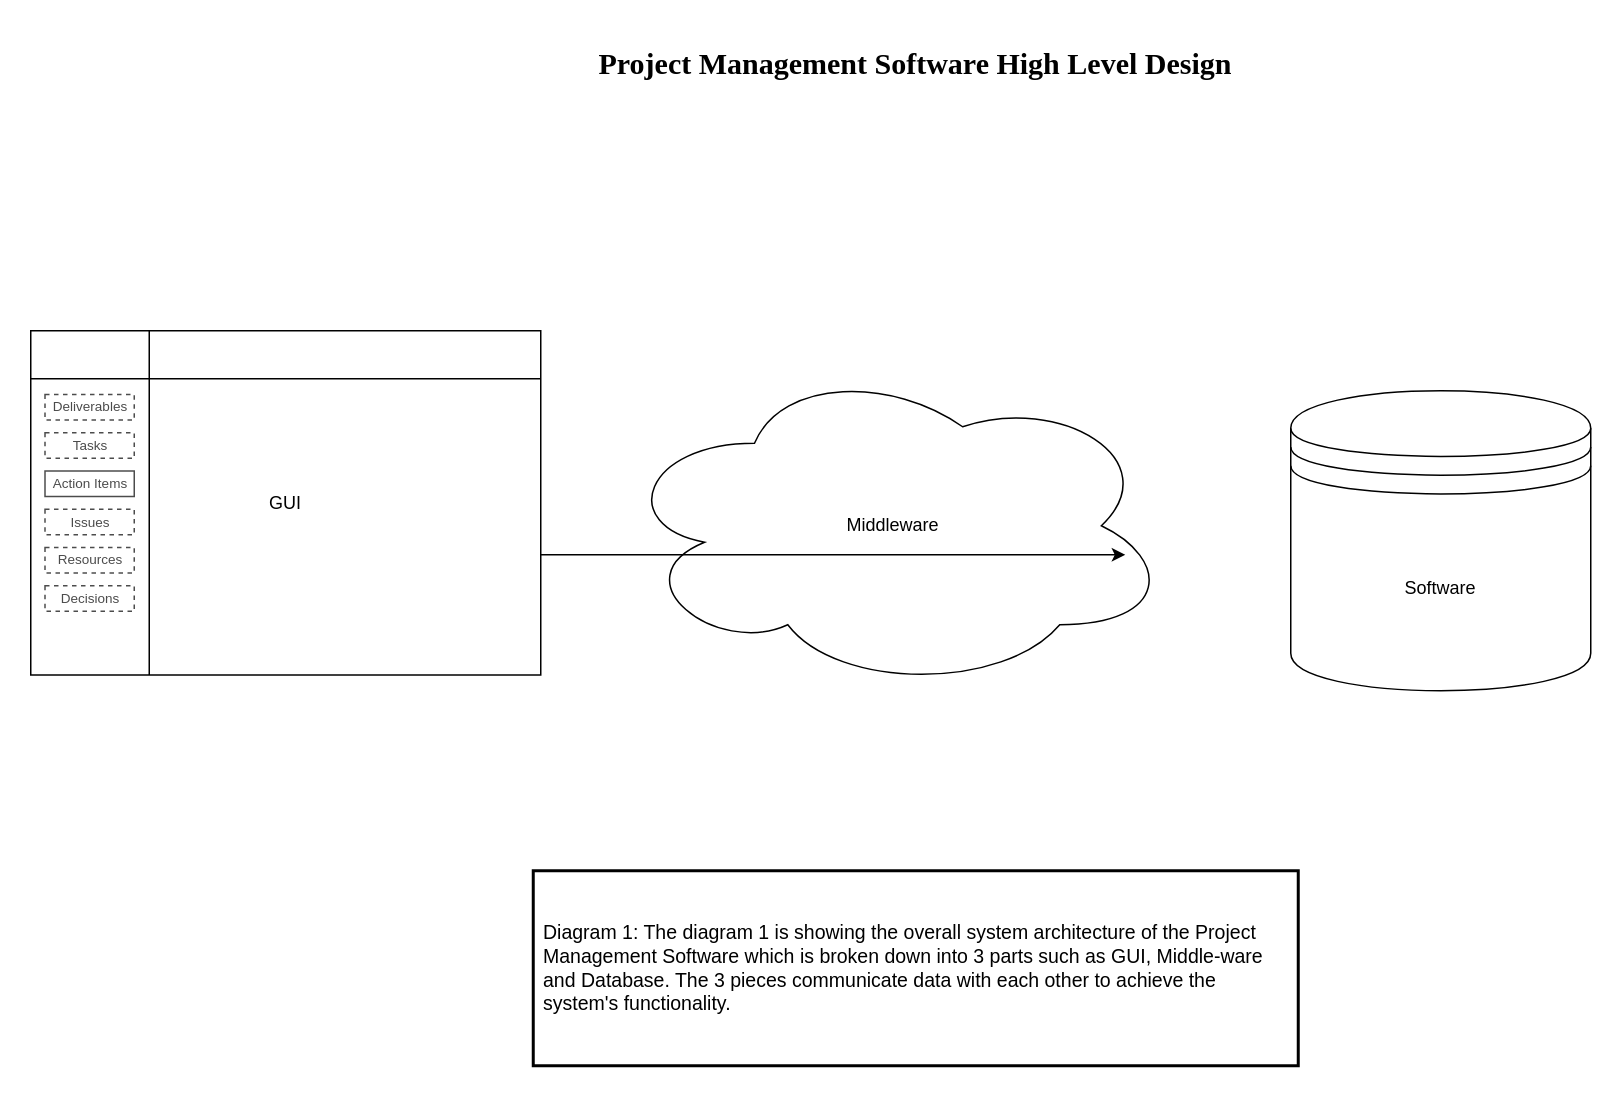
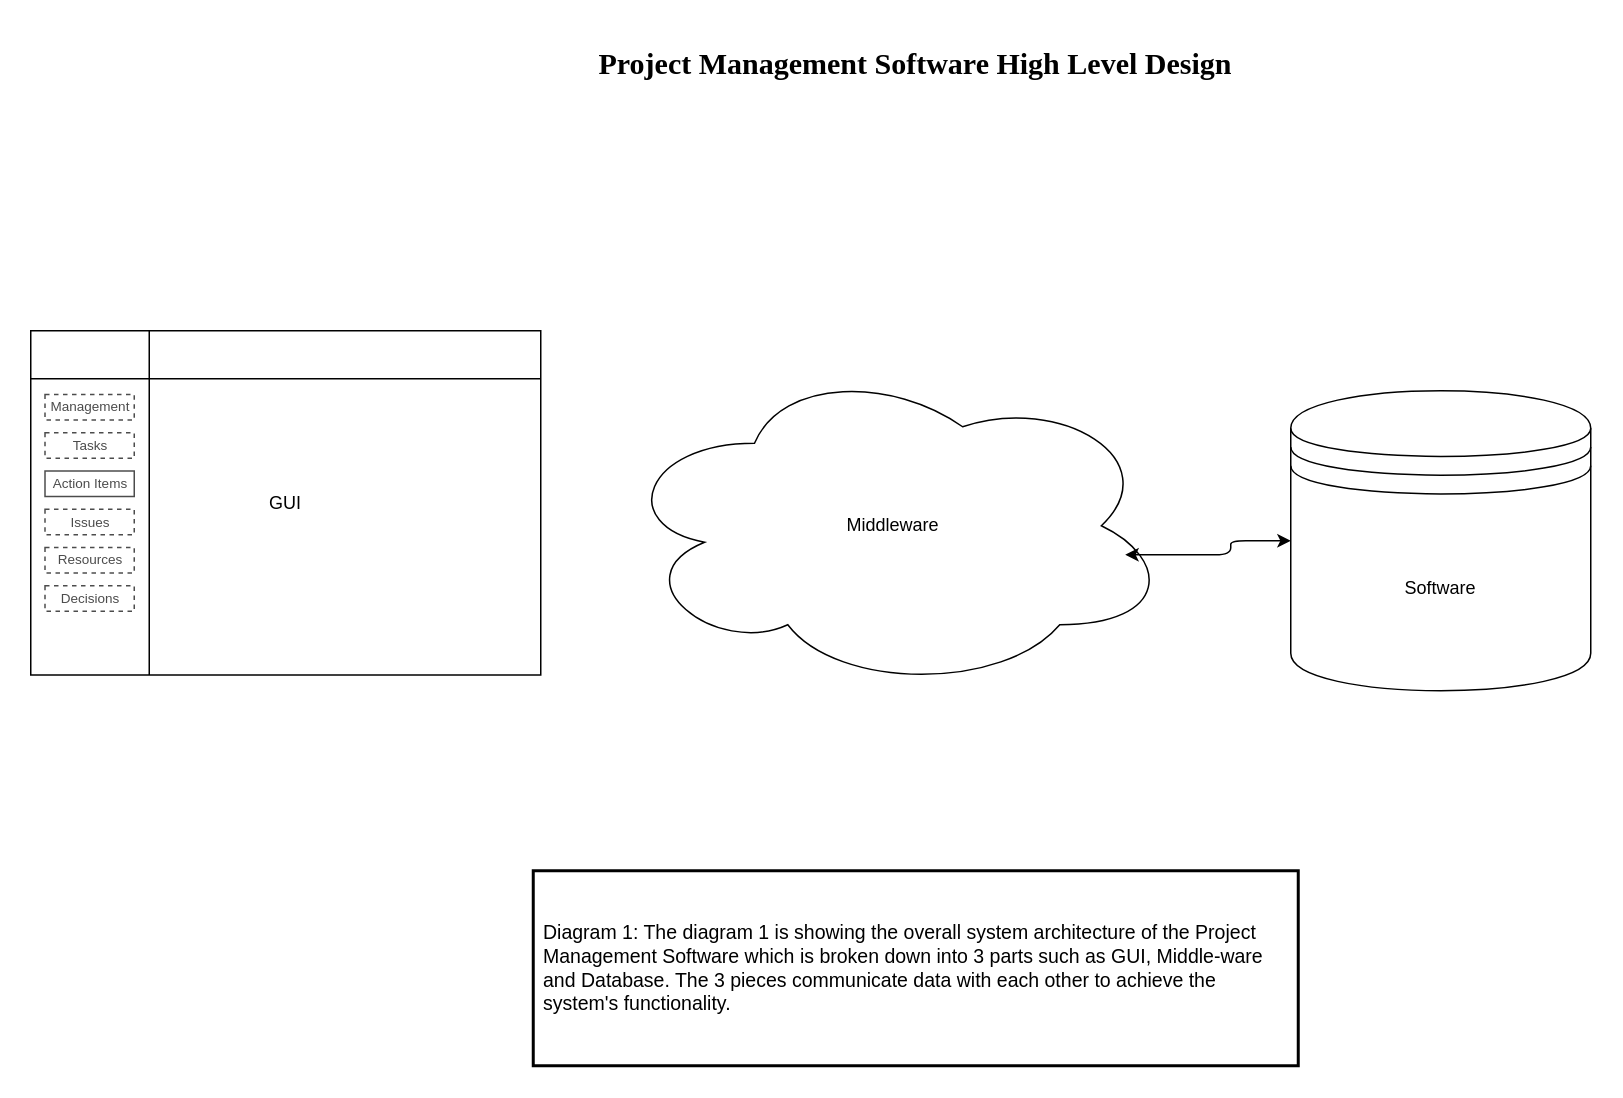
(91, 407) -> (91, 407)
(828, 555) -> (1208, 555)
